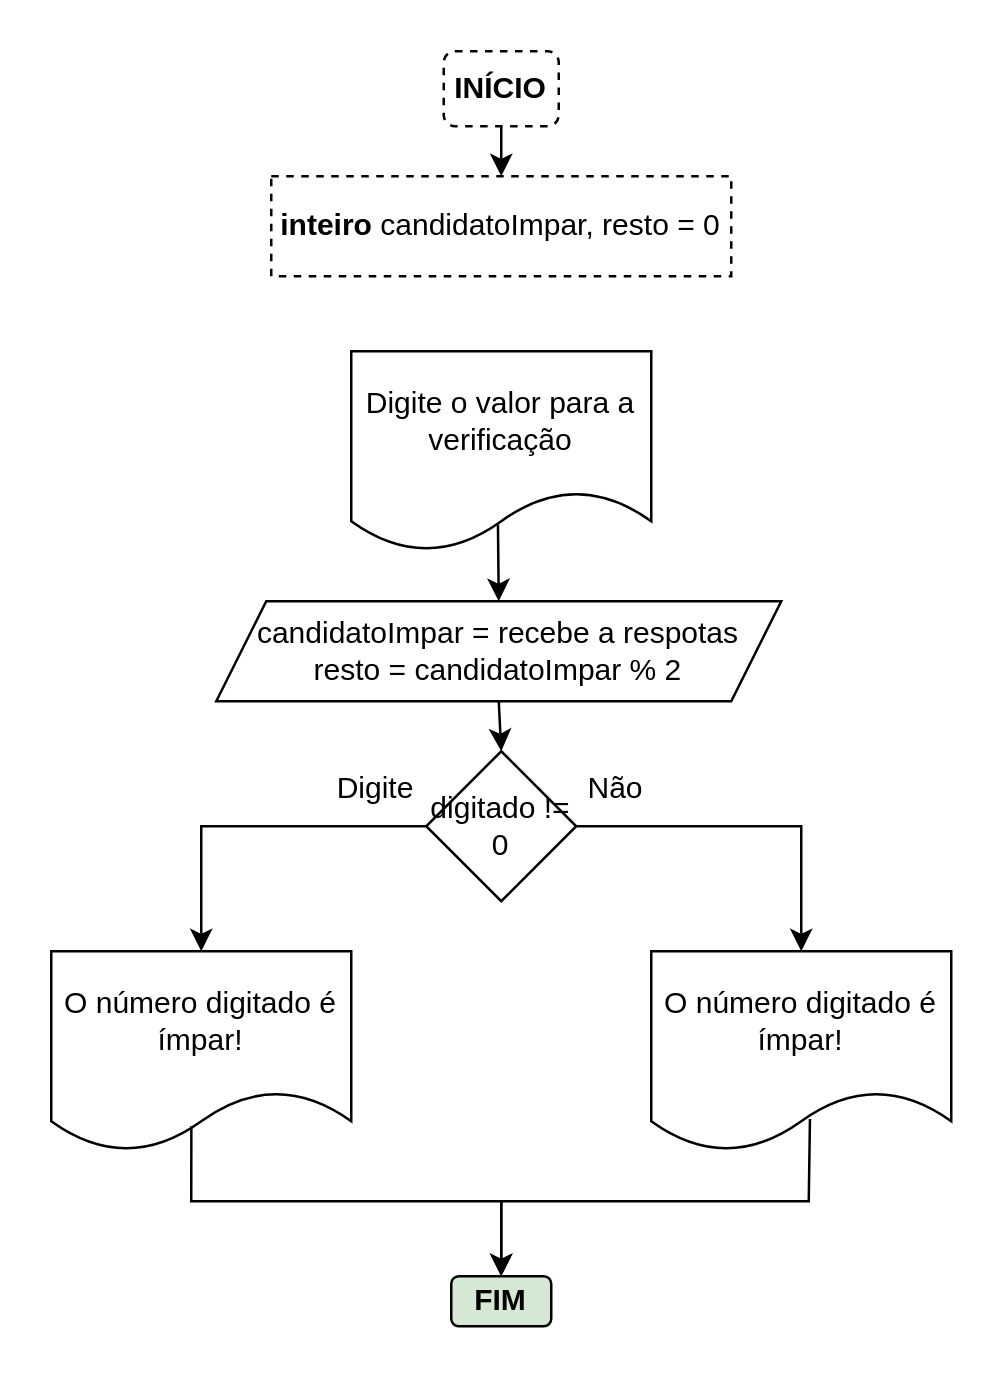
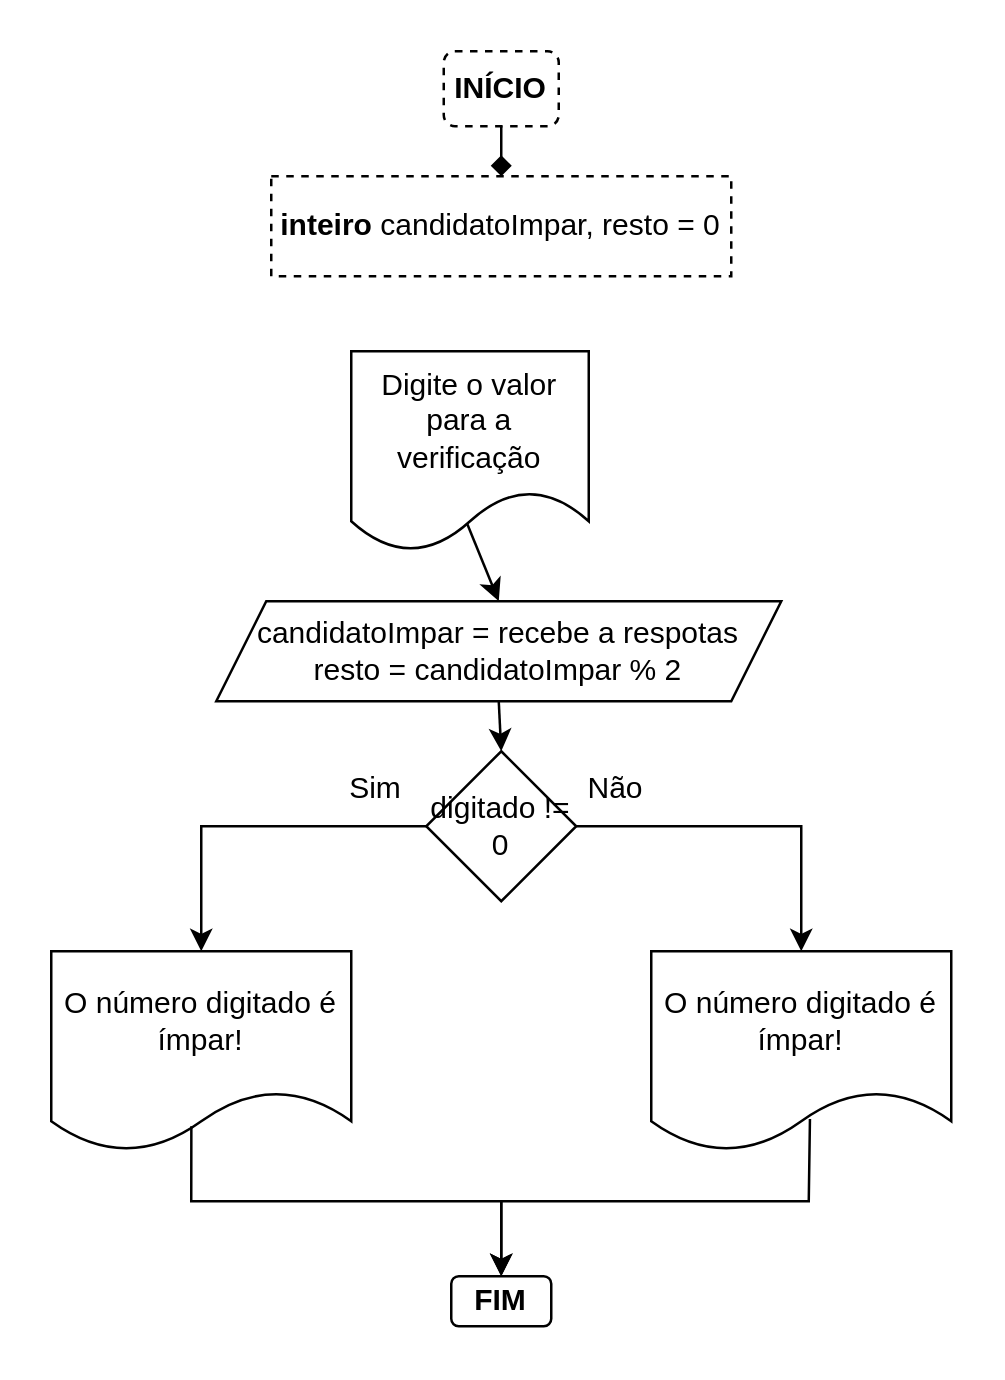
(501, 157) -> (501, 156)
(501, 451) -> (470, 451)
(376, 789) -> (376, 789)
(501, 1301) -> (501, 1301)
